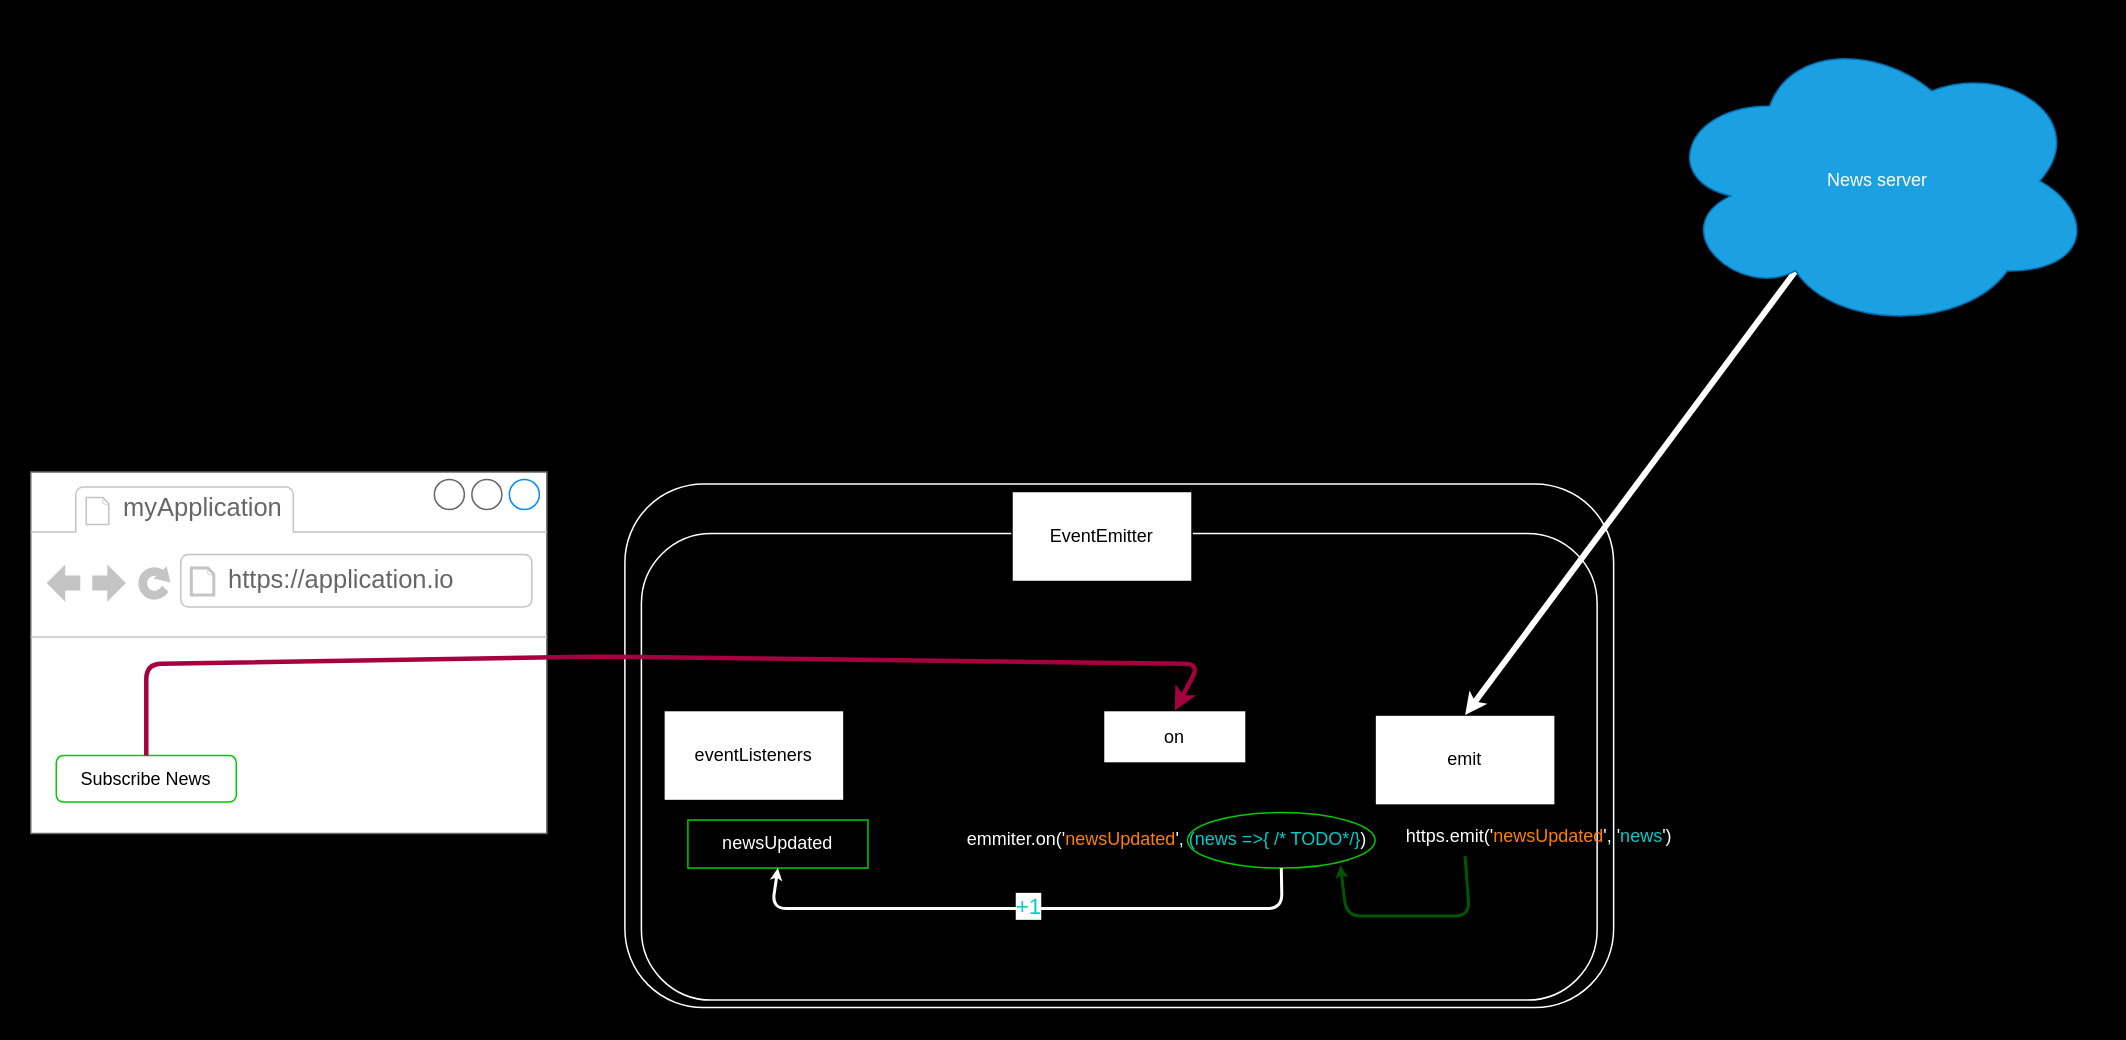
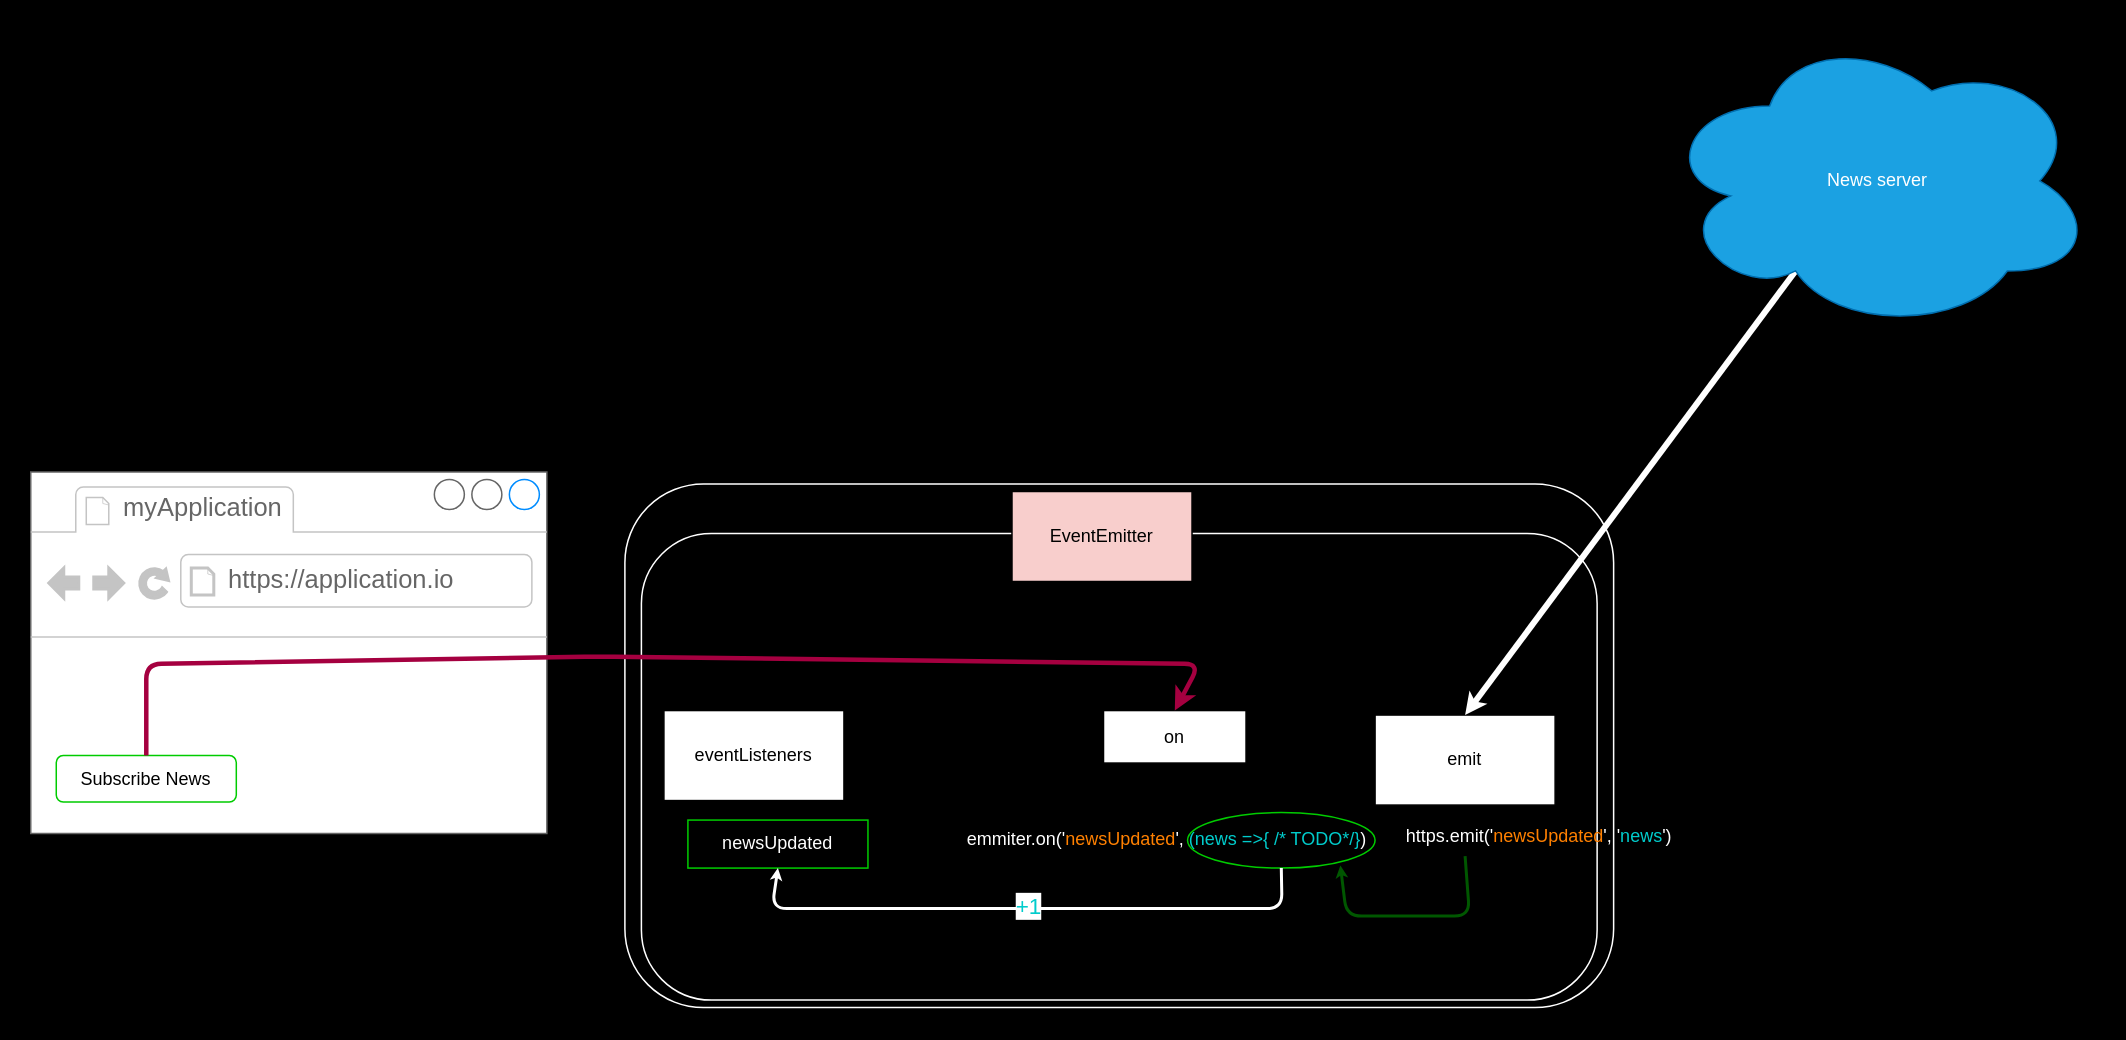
(1102, 536) -> (1102, 536)
